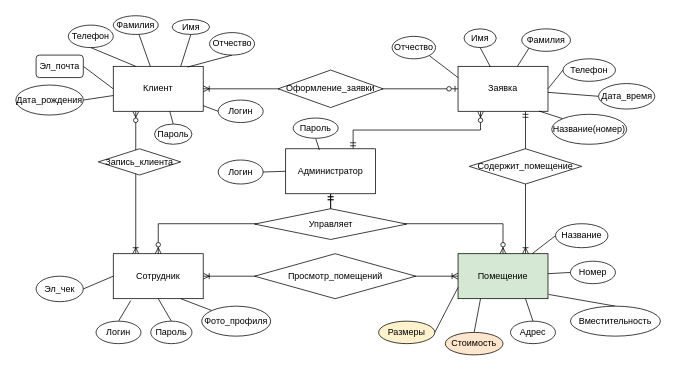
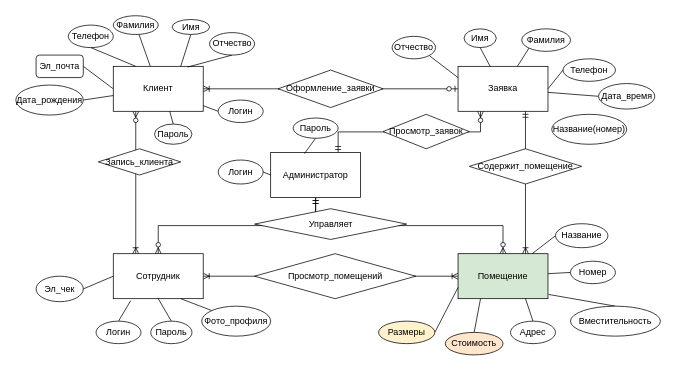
(552, 115) -> none
none -> (426, 132)
(330, 171) -> (315, 175)
